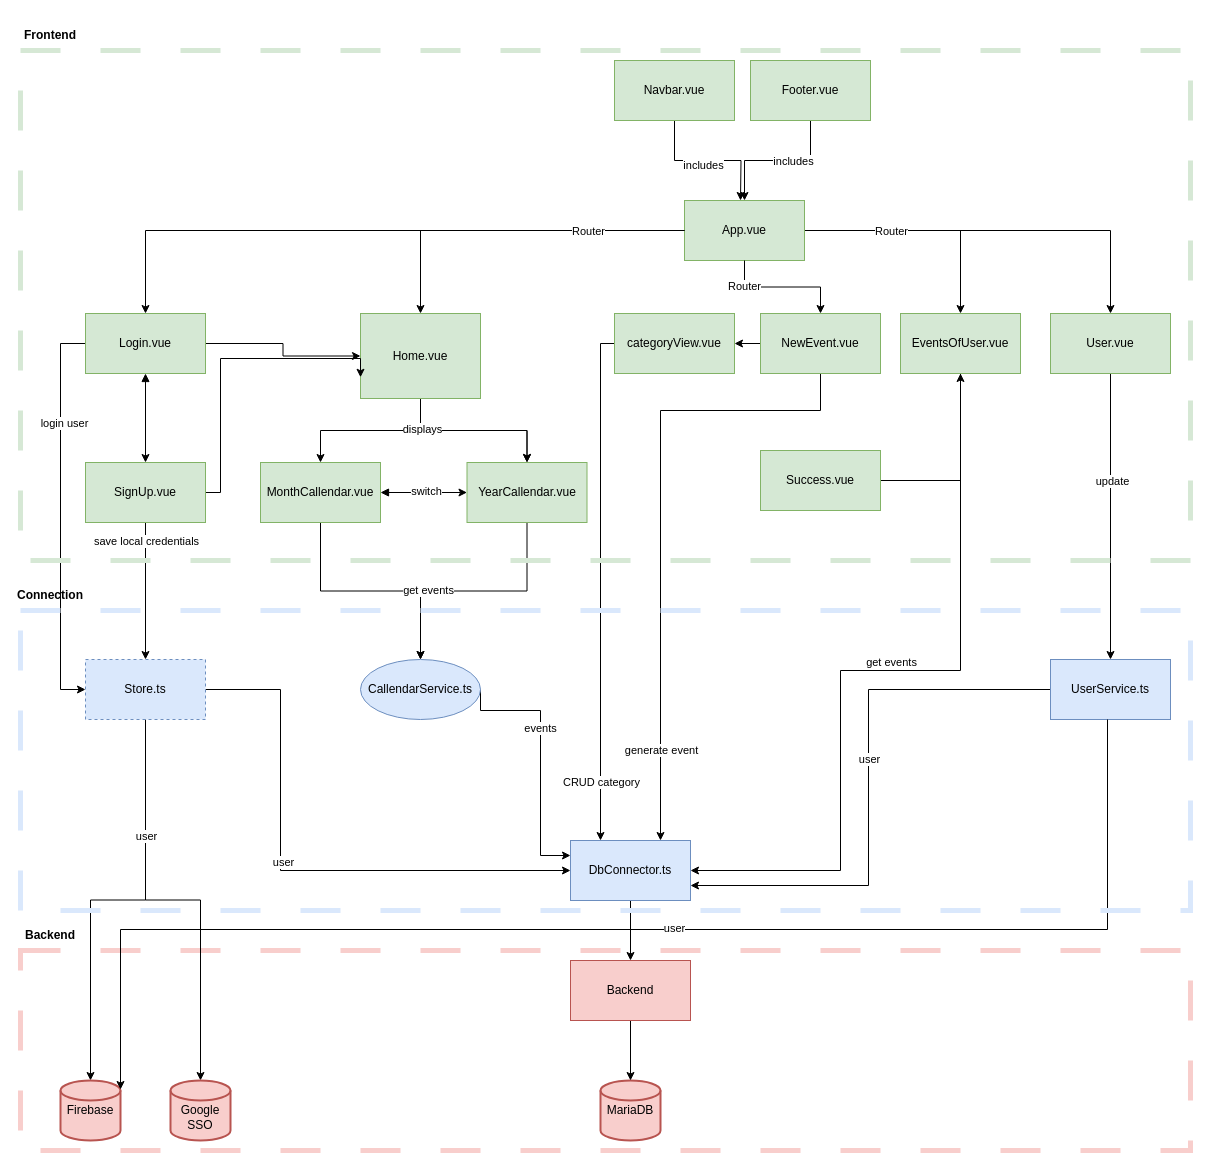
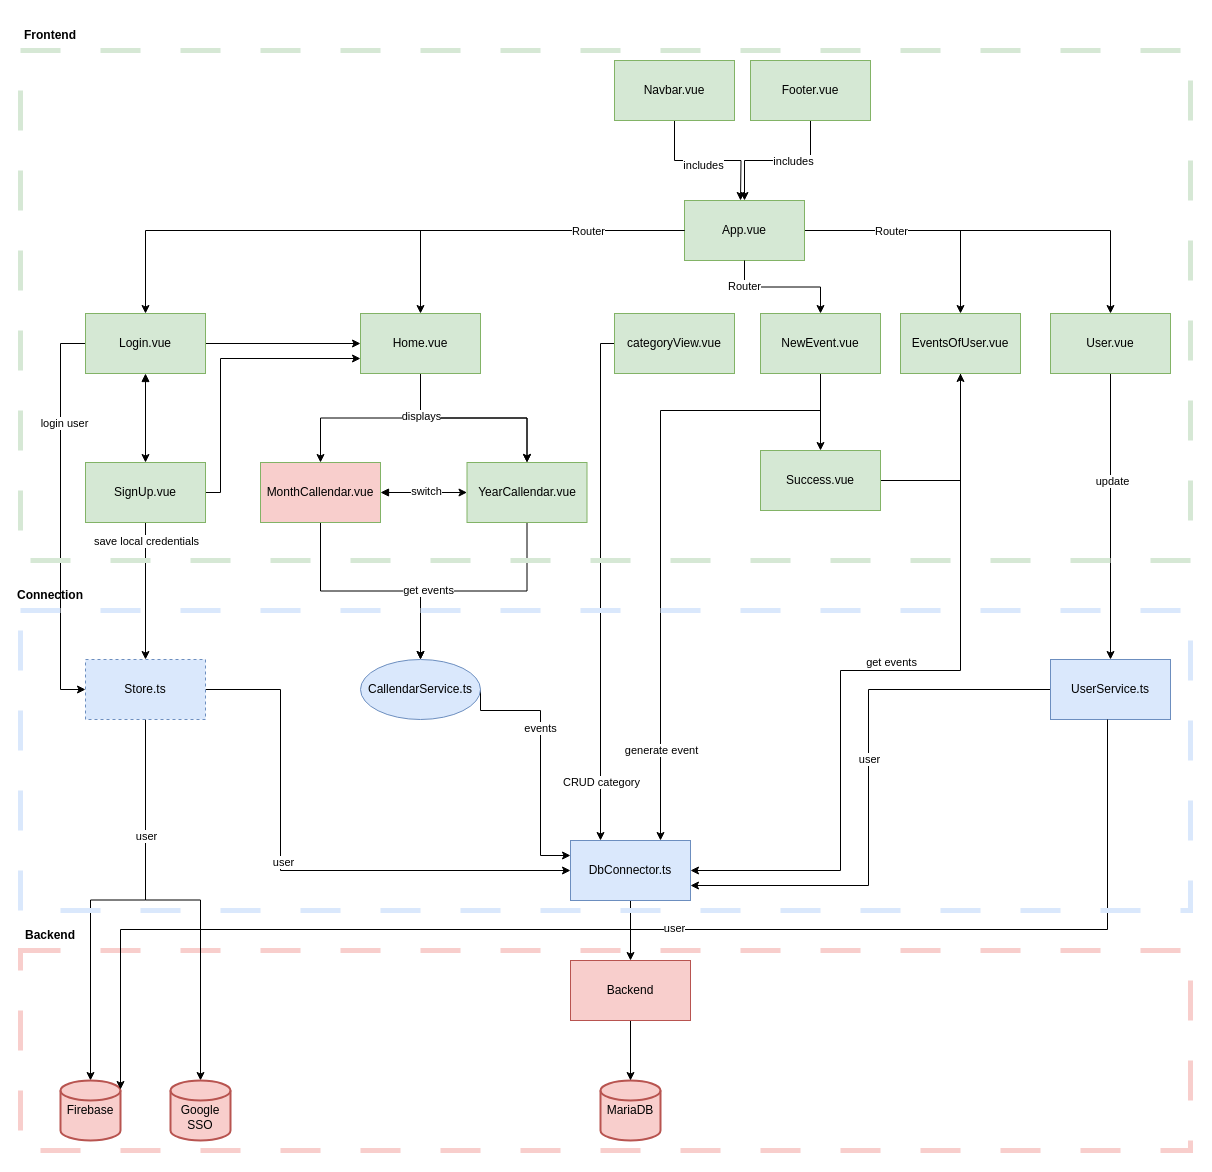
(744, 344) -> (821, 428)
(421, 356) -> (421, 344)
(321, 493) -> (321, 493)
